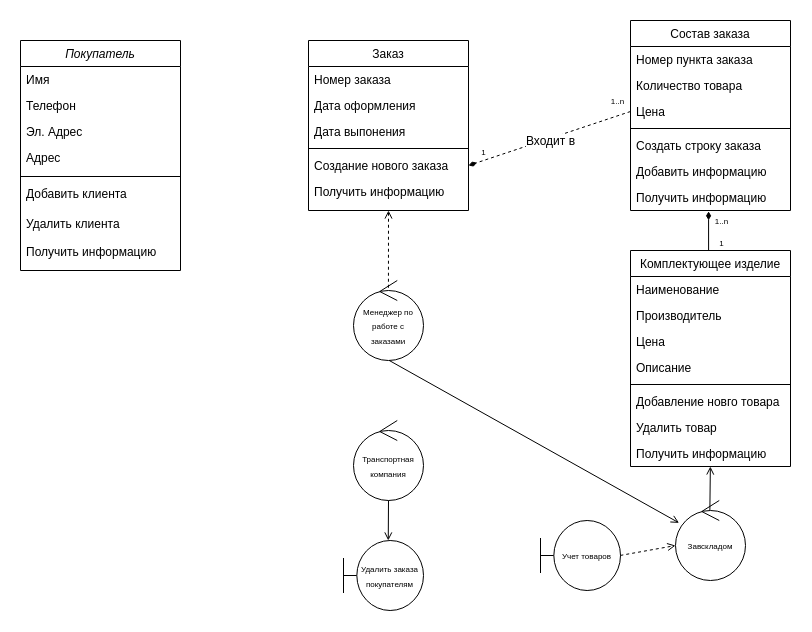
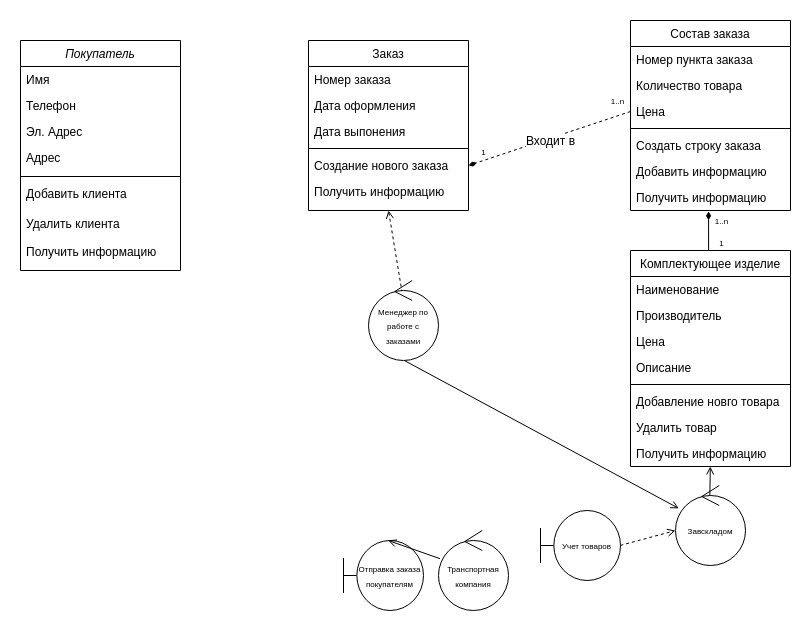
(389, 321) -> (404, 321)
(389, 461) -> (474, 571)
(711, 541) -> (711, 526)
(581, 556) -> (581, 546)
(390, 576) -> (390, 576)
